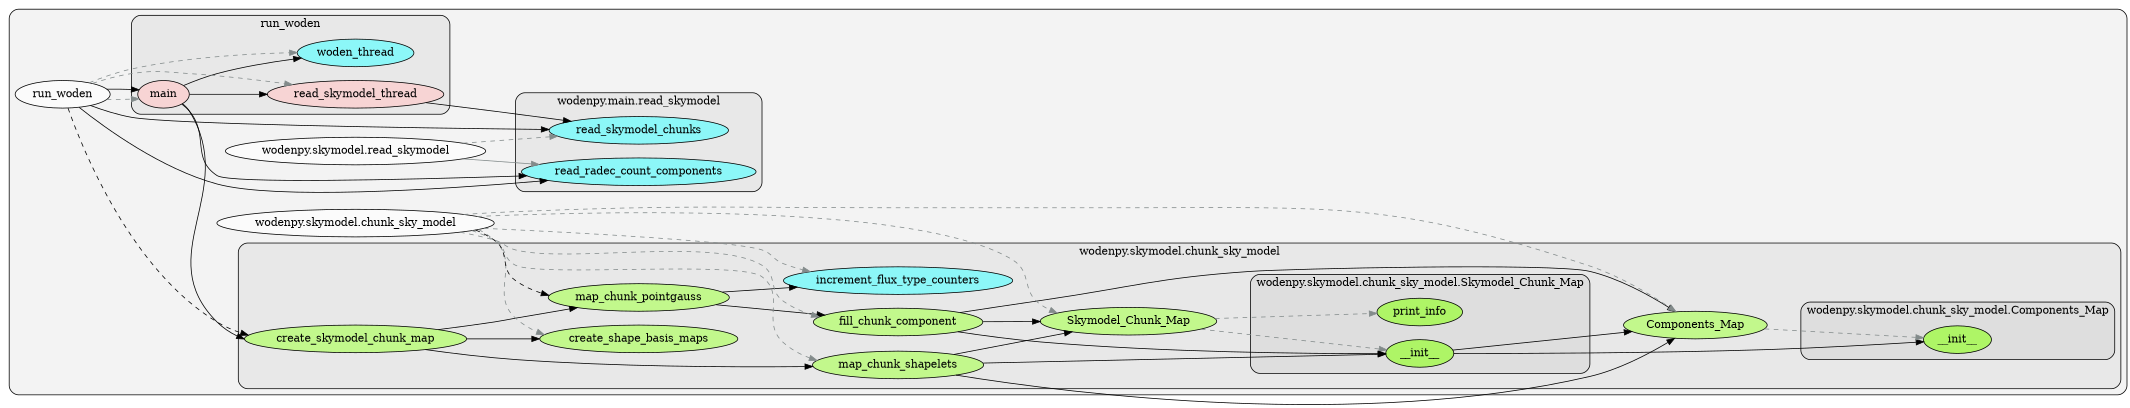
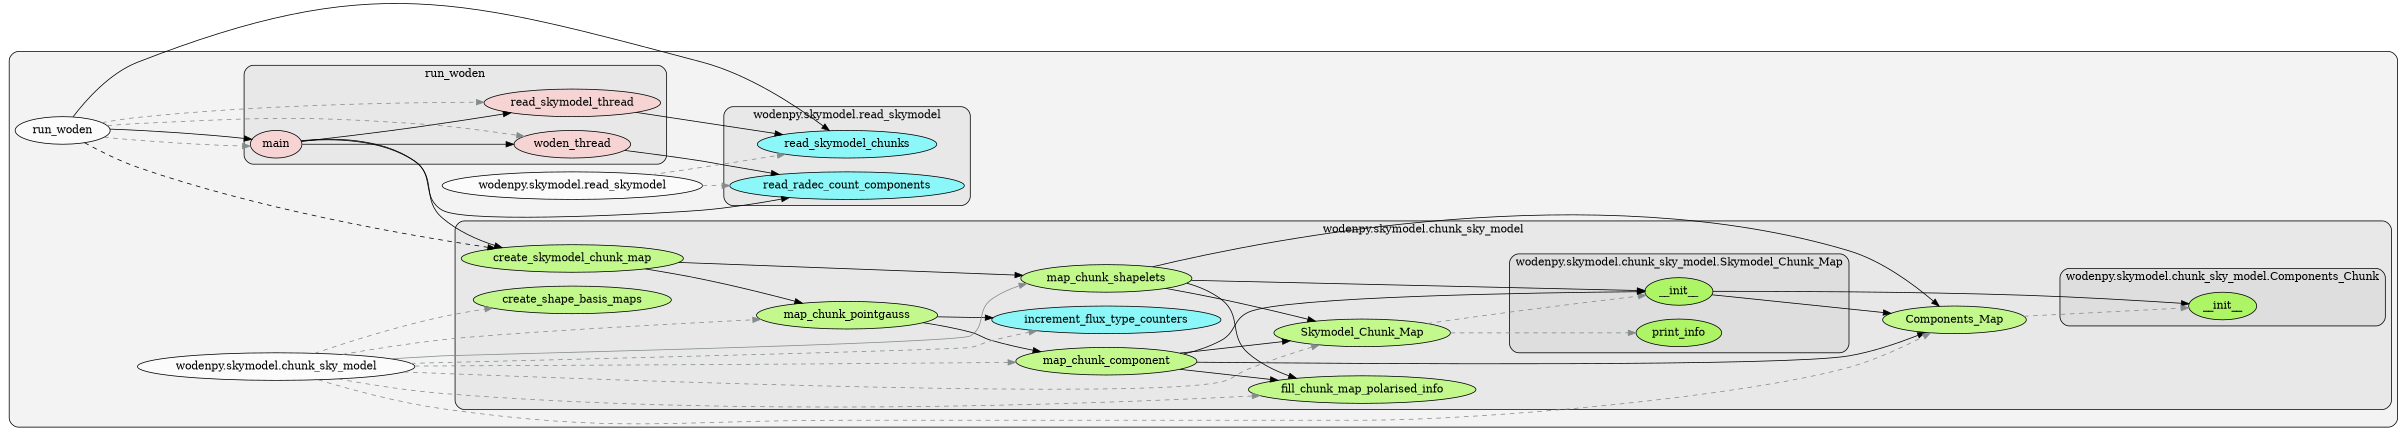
(356, 53) -> (572, 144)
(639, 102) -> (847, 115)
(497, 161) -> (712, 186)
(299, 192) -> (698, 160)
(661, 269) -> (718, 348)
(510, 275) -> (547, 331)
(1958, 311) -> (2223, 277)
(898, 322) -> (1106, 361)
(499, 339) -> none
none -> (1362, 390)
